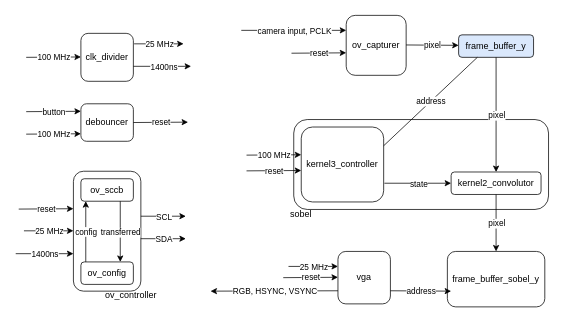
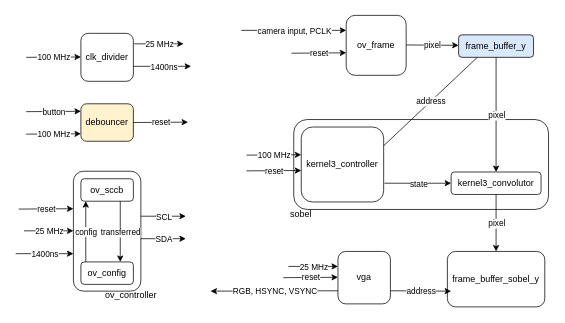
(376, 45) -> (376, 45)
(107, 123) -> (107, 123)
(496, 183) -> (496, 183)
